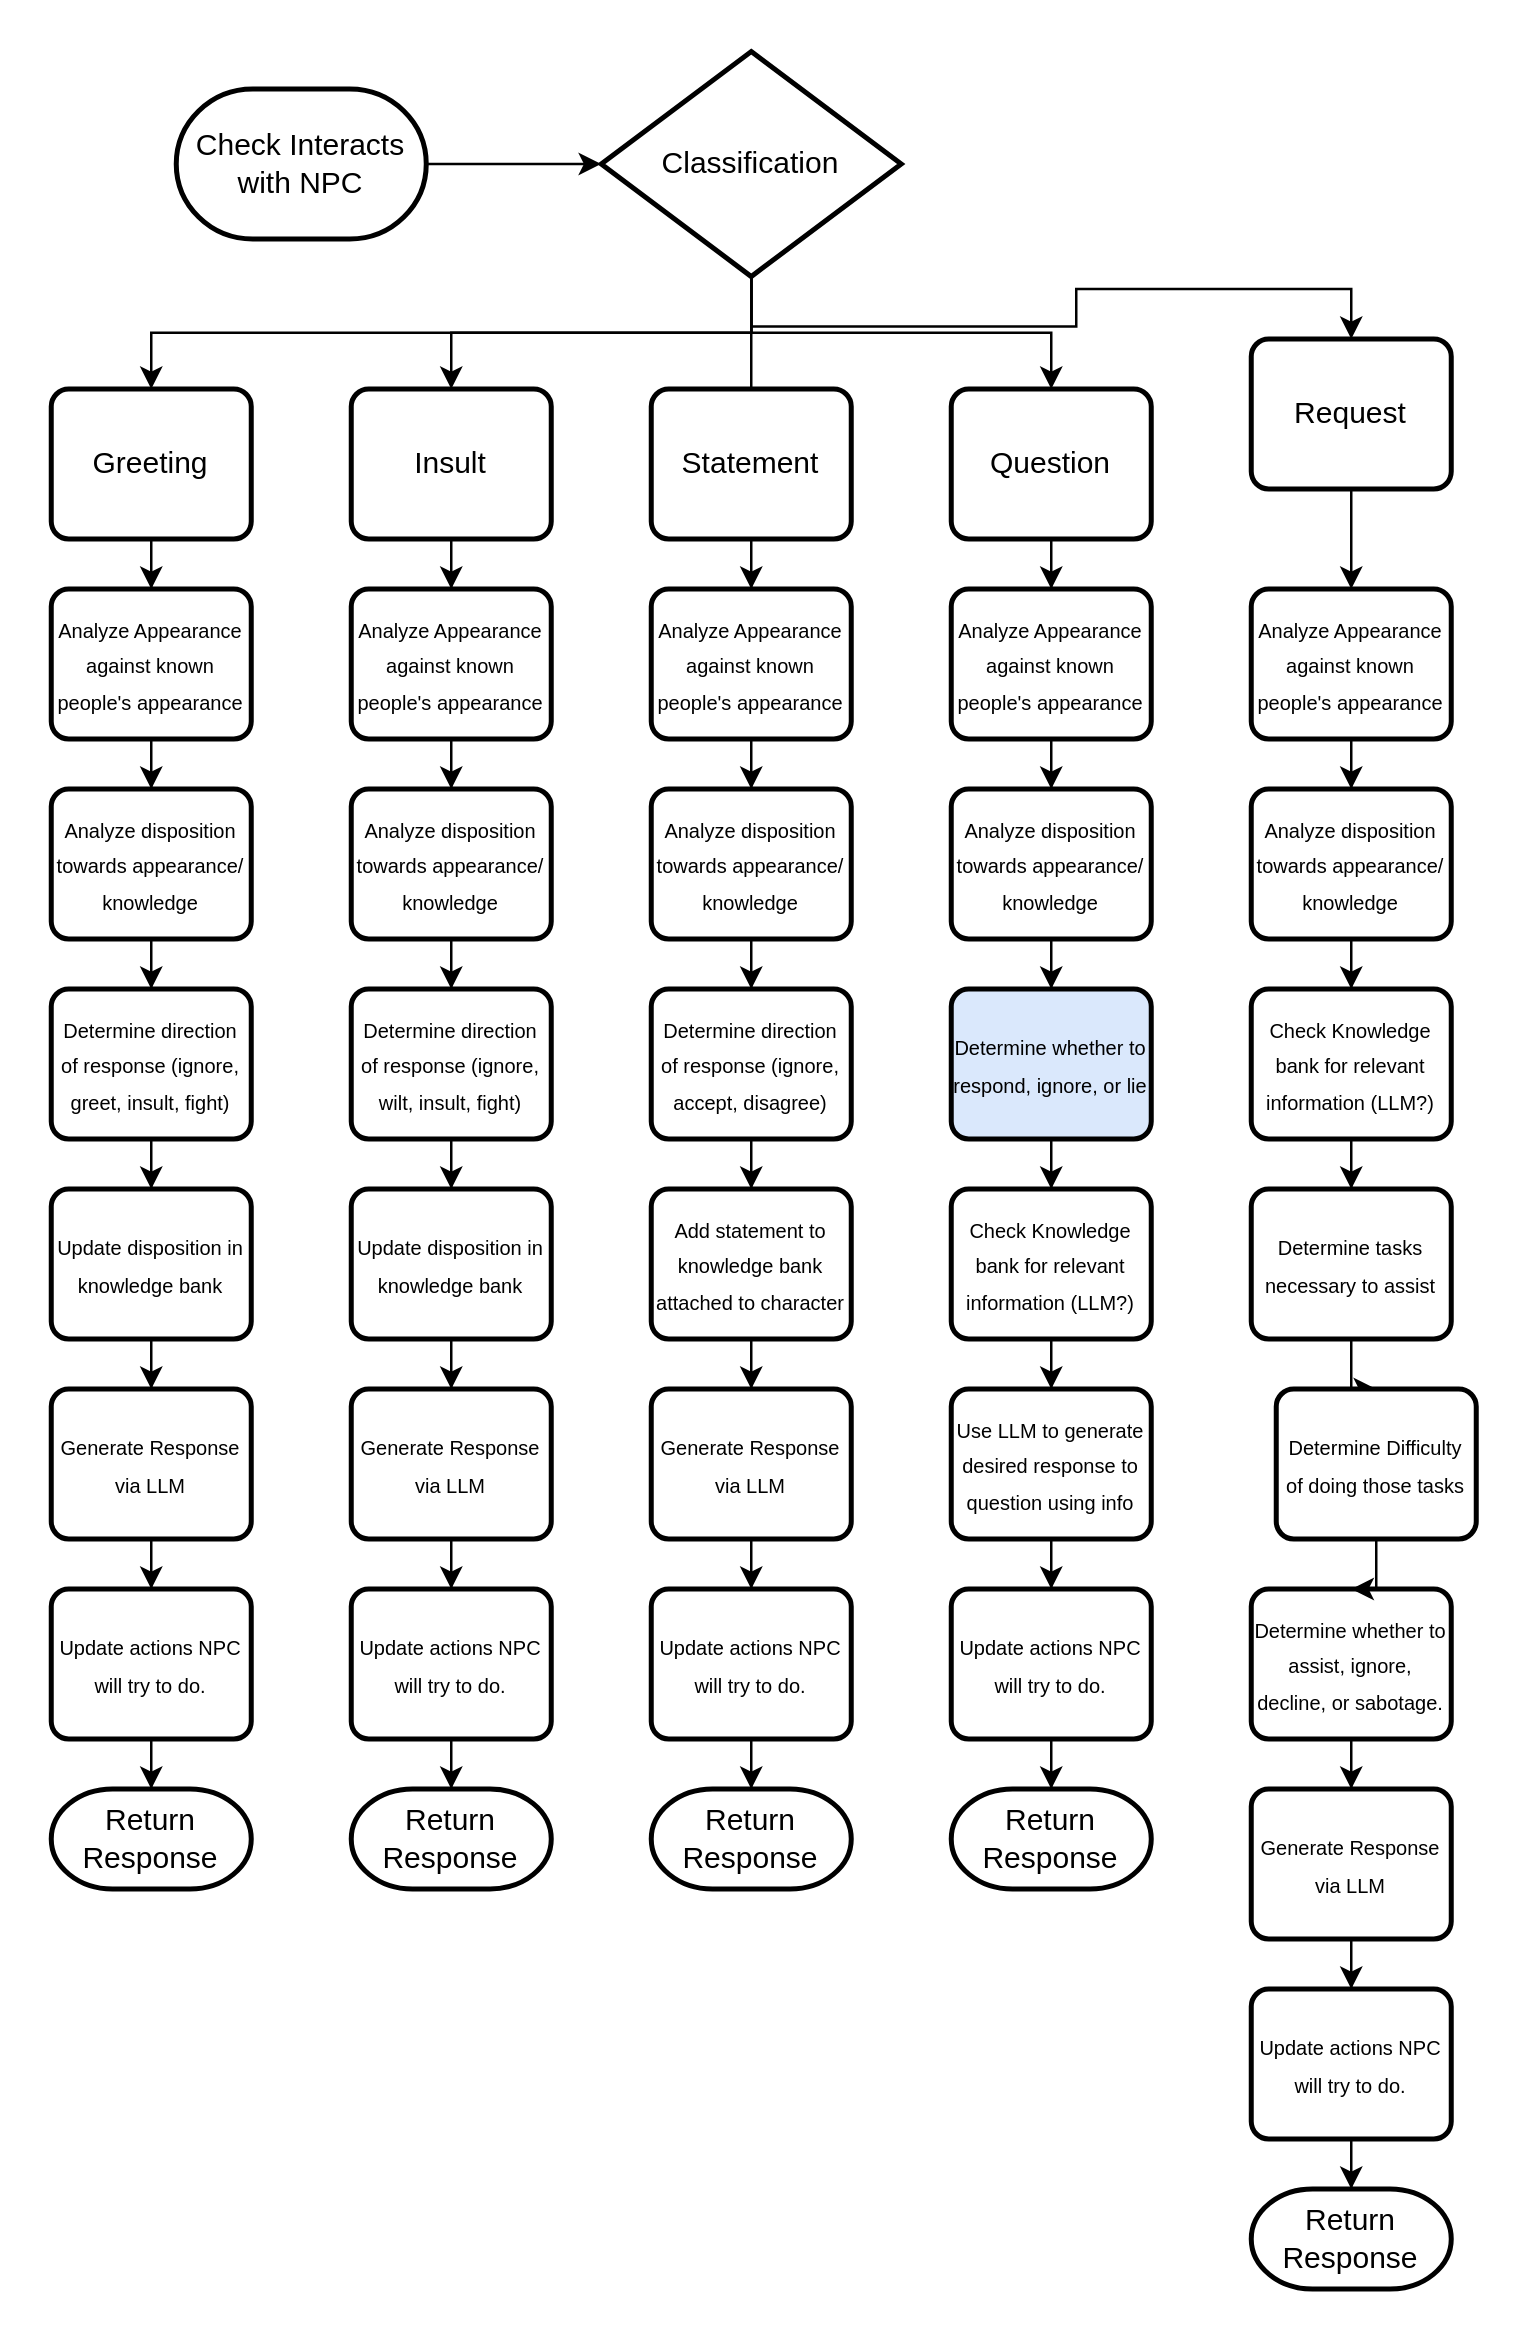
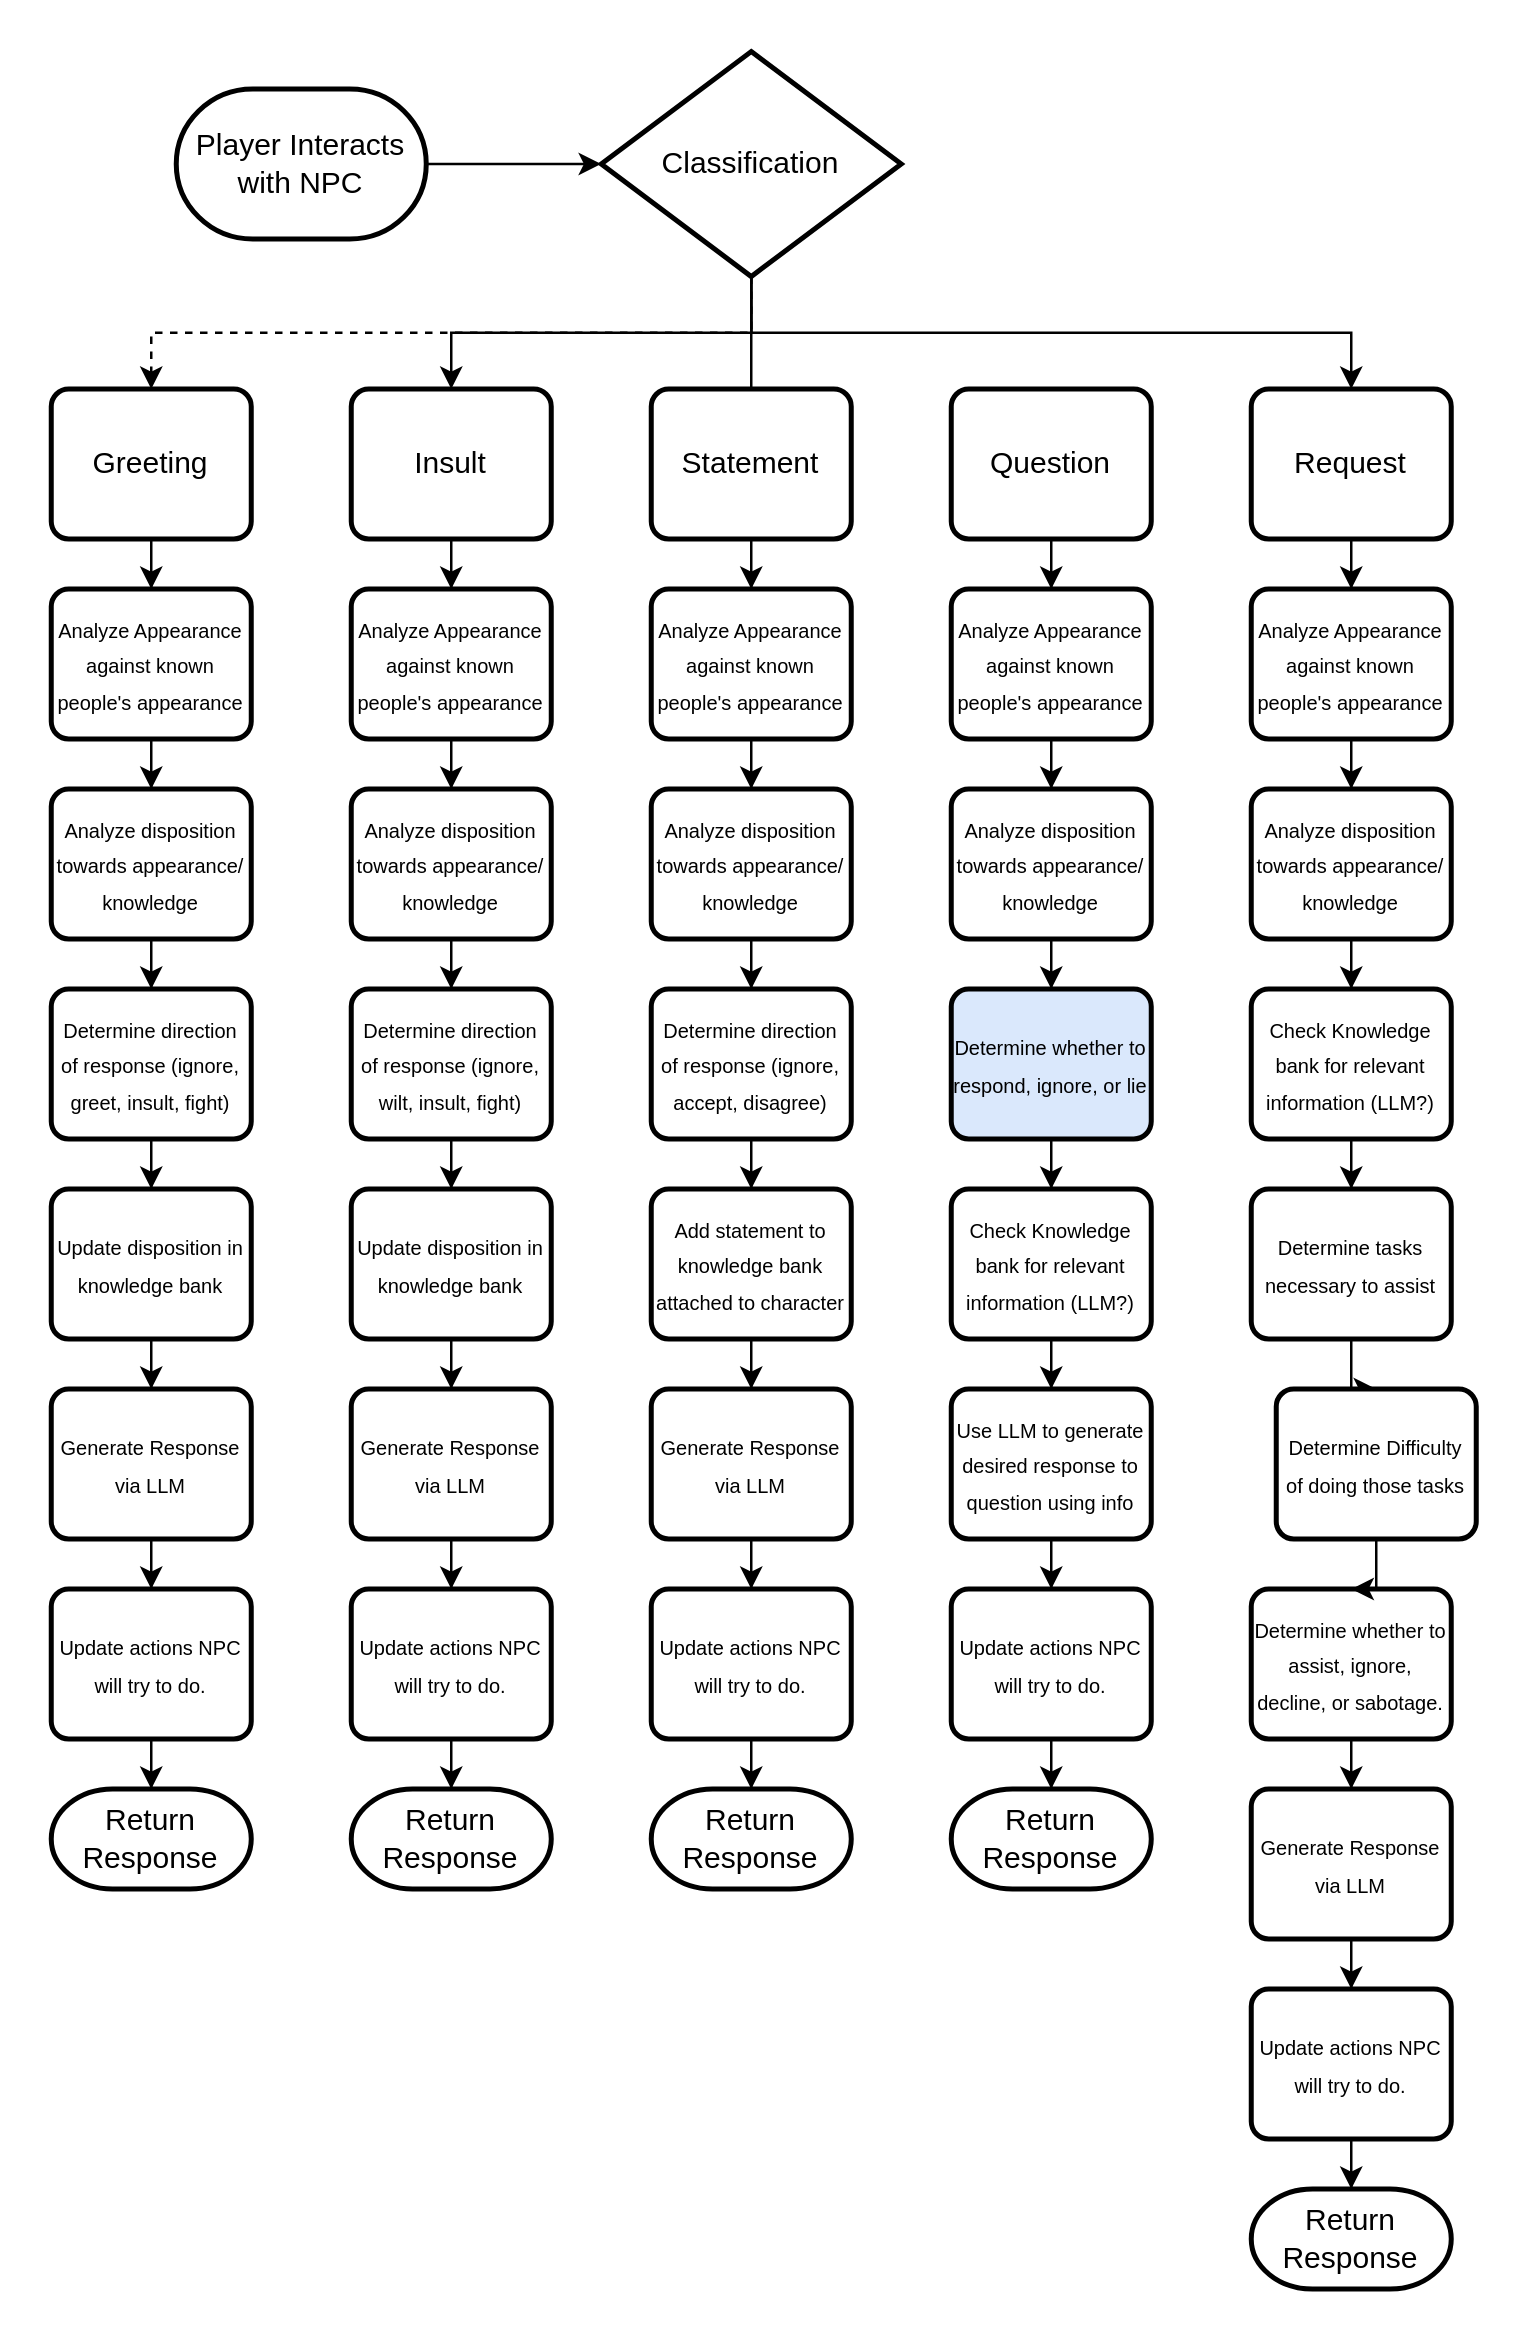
(301, 164) -> (301, 164)
(282, 333) -> (282, 333)
(1051, 355) -> none
(1351, 414) -> (1351, 464)
